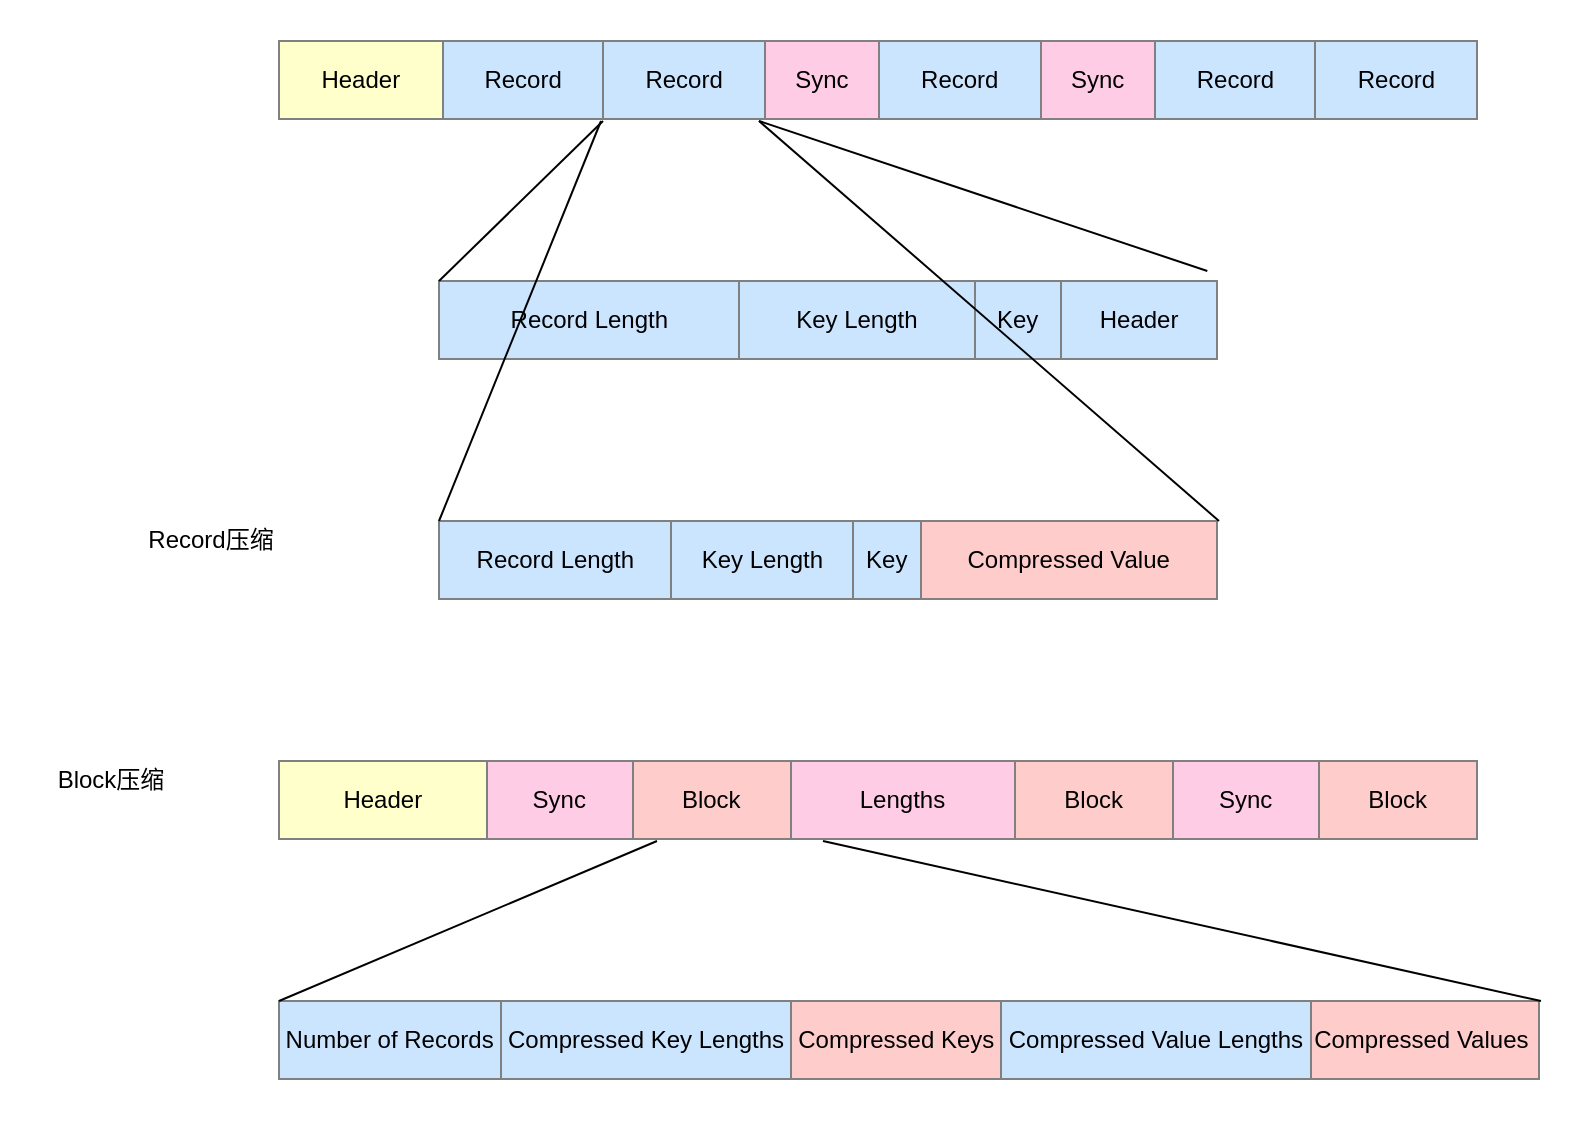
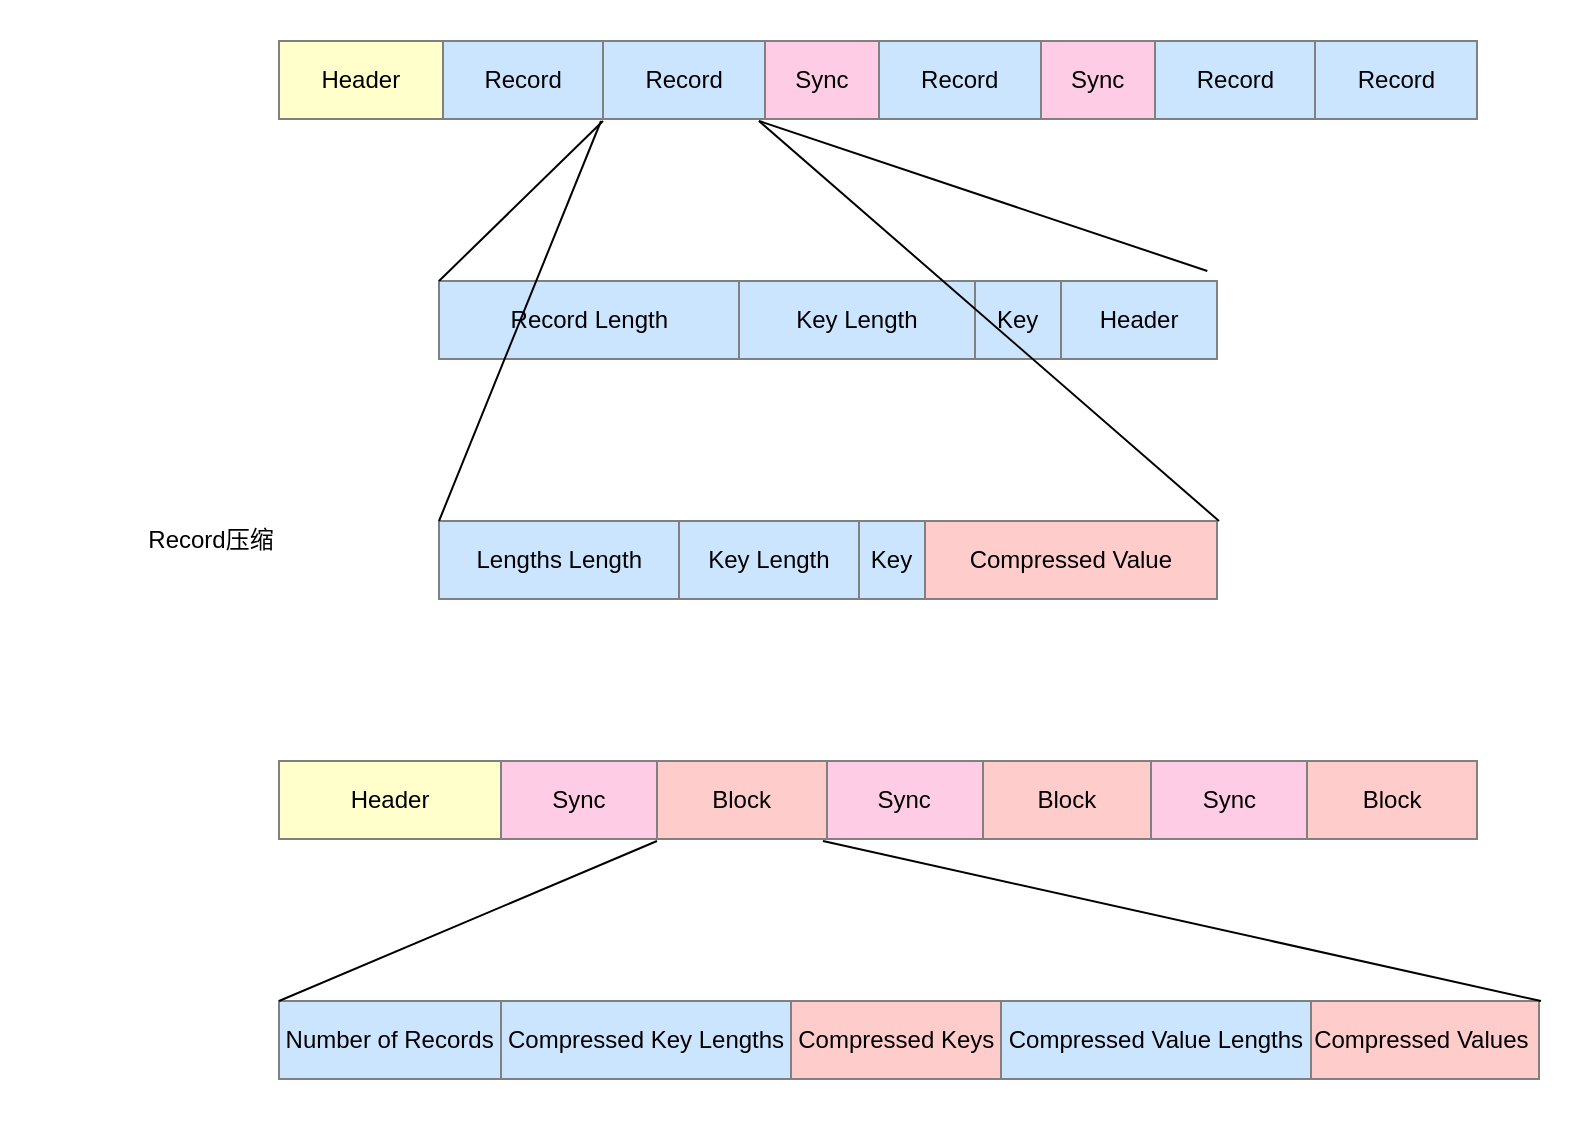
(709, 535) -> (715, 535)
(879, 775) -> (879, 775)
(111, 781) -> none
